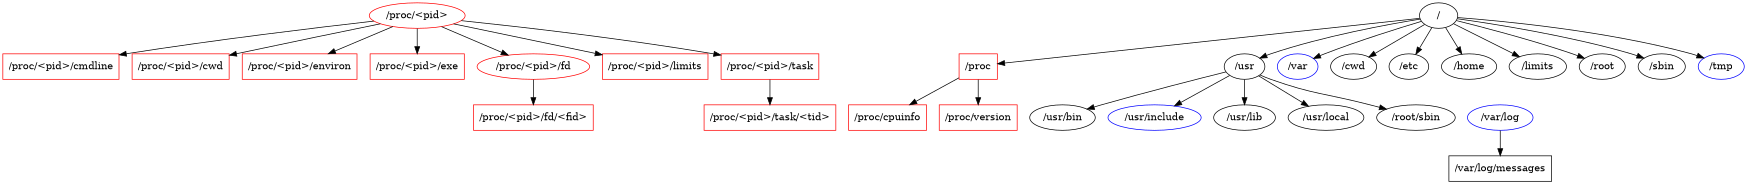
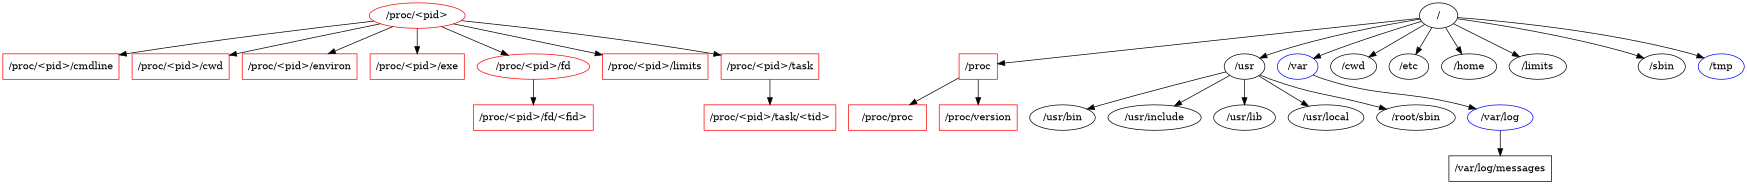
(1602, 67) -> none
none -> (1391, 93)
(888, 118) -> (888, 118)
(1155, 118) -> (1155, 118)
